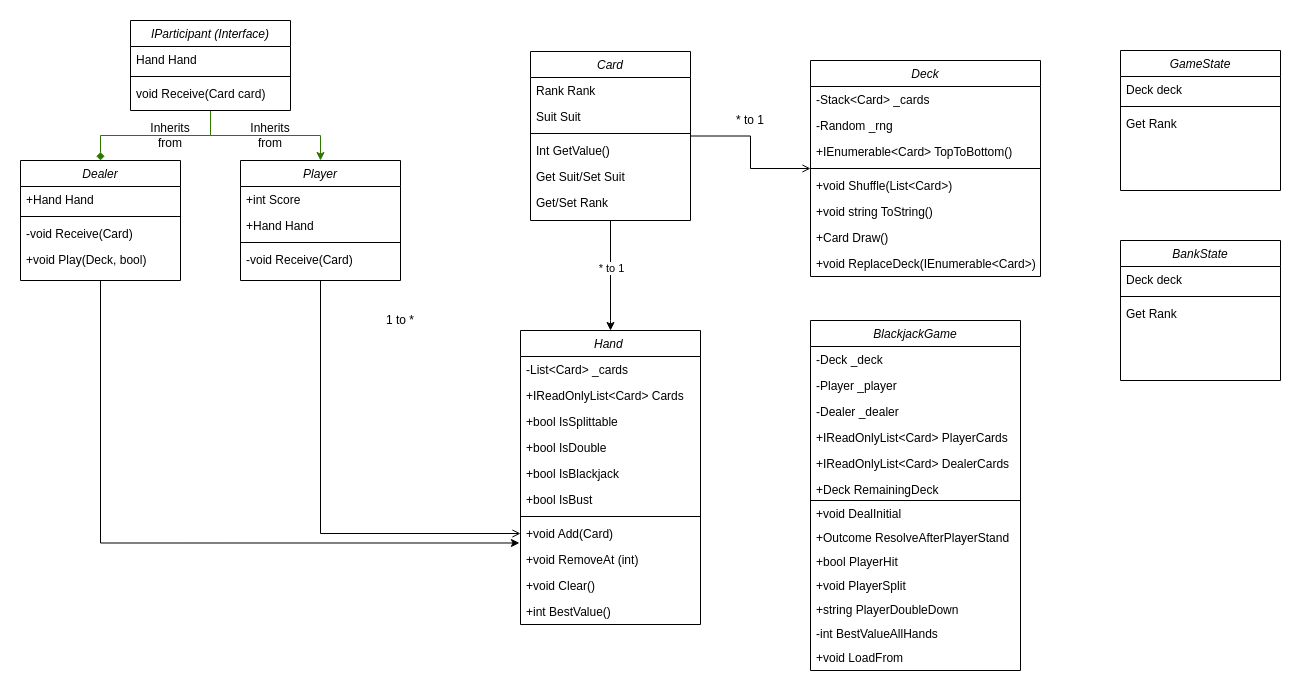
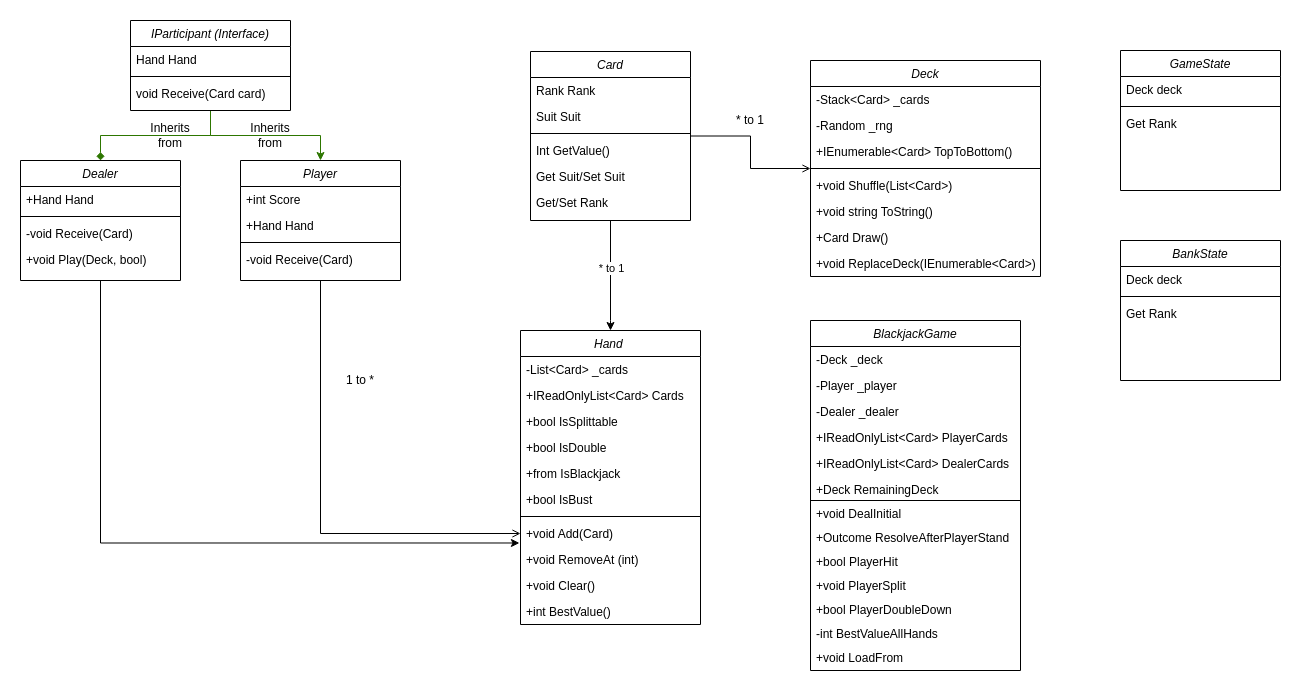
(401, 321) -> (361, 381)
(578, 474) -> (580, 474)
(890, 610) -> (884, 610)
